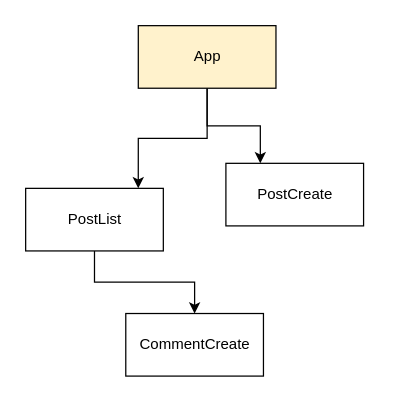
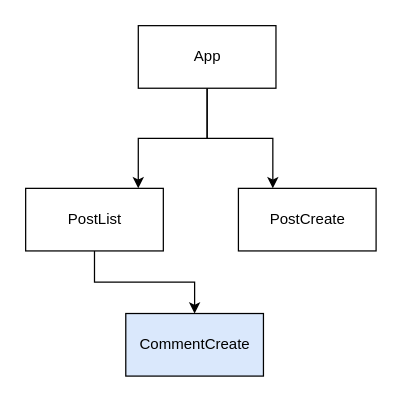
(207, 57) -> (207, 57)
(294, 194) -> (307, 219)
(194, 344) -> (194, 344)
